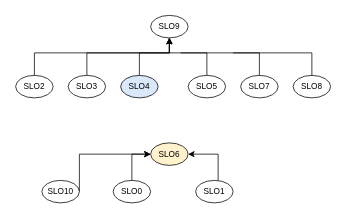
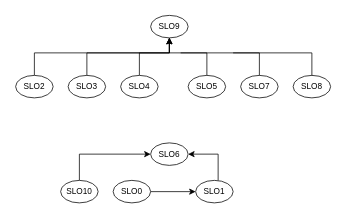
(139, 87) -> (139, 87)
(169, 154) -> (169, 154)
(132, 168) -> (170, 192)
(60, 192) -> (79, 192)
